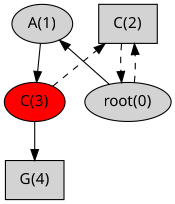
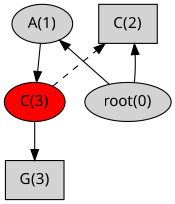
(121, 58) -> none
(135, 68) -> (135, 68)
(35, 180) -> (35, 180)
